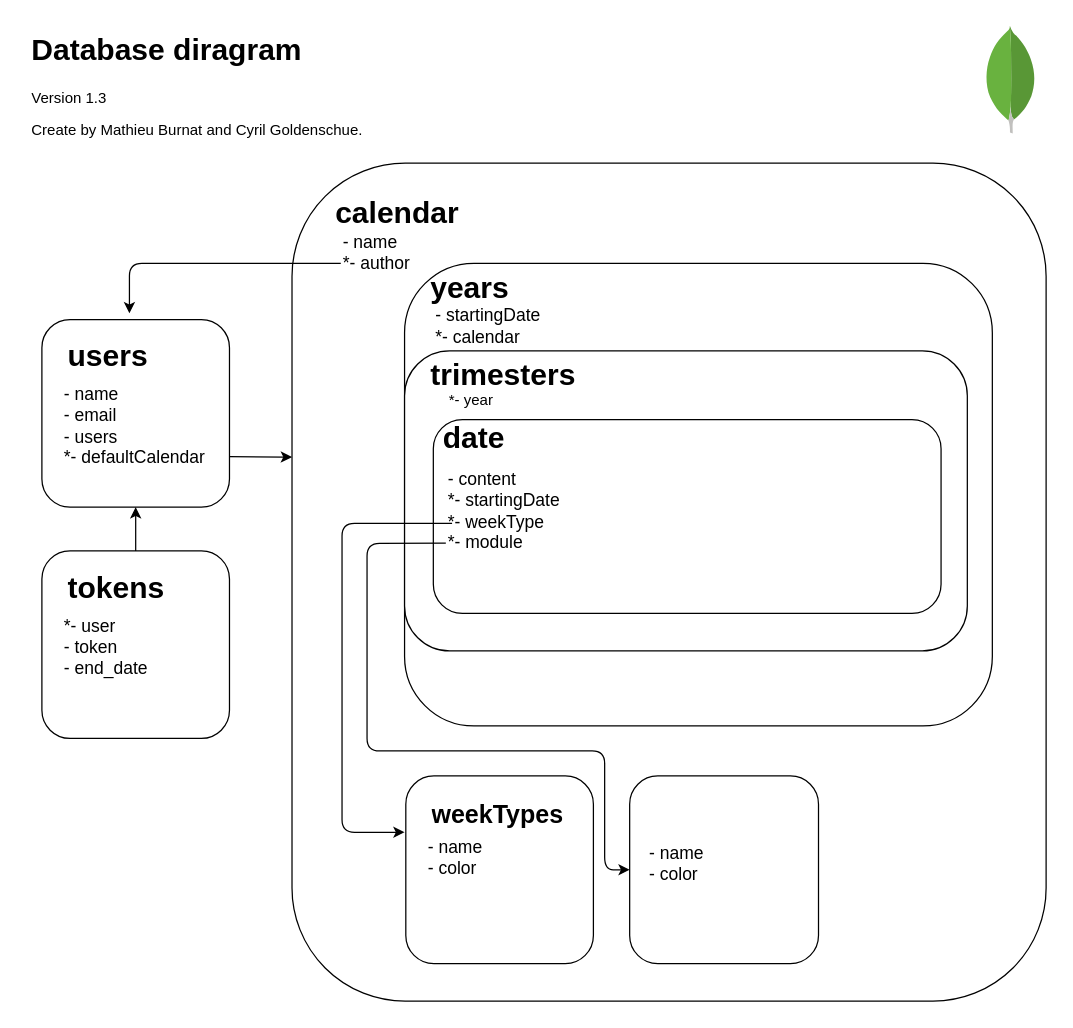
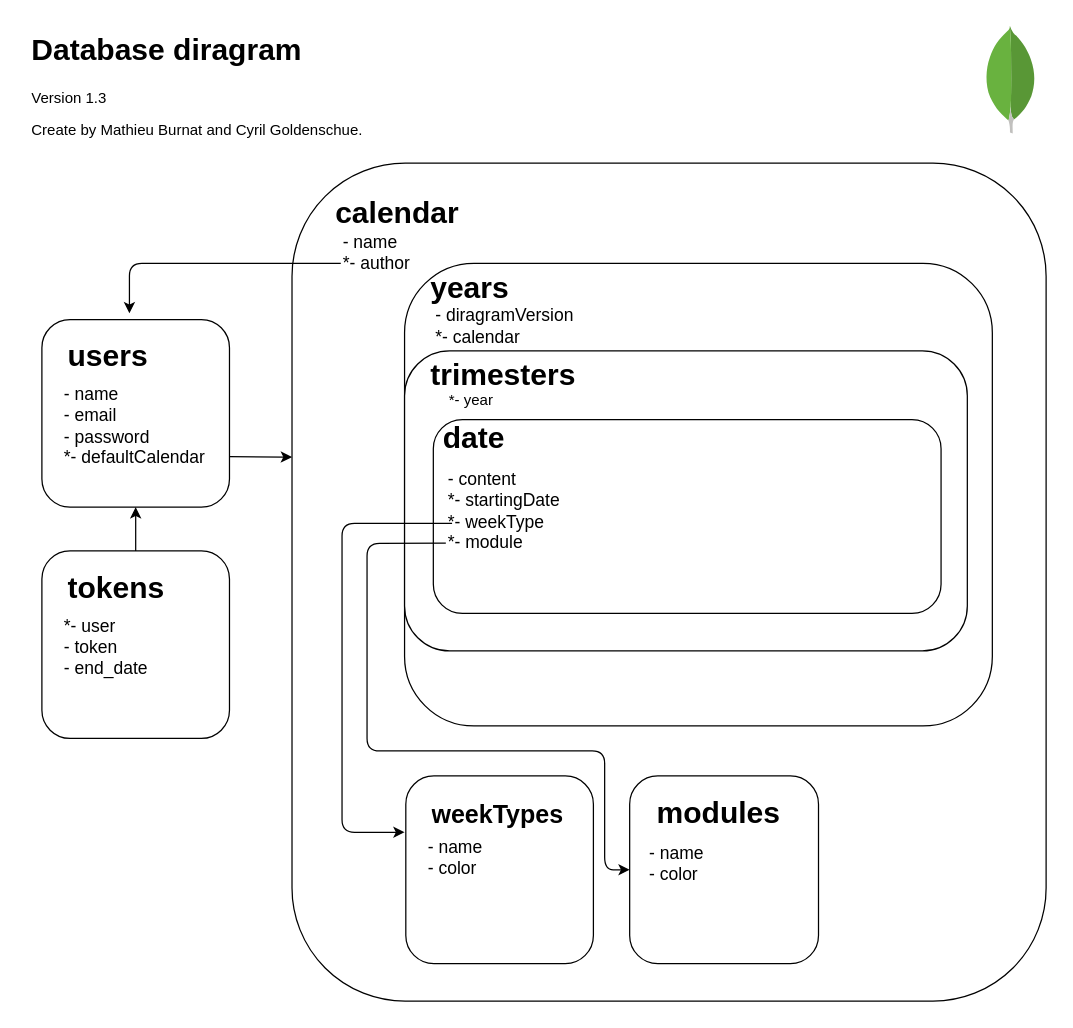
(491, 326) -> (501, 326)
(134, 426) -> (134, 426)
none -> (734, 813)
